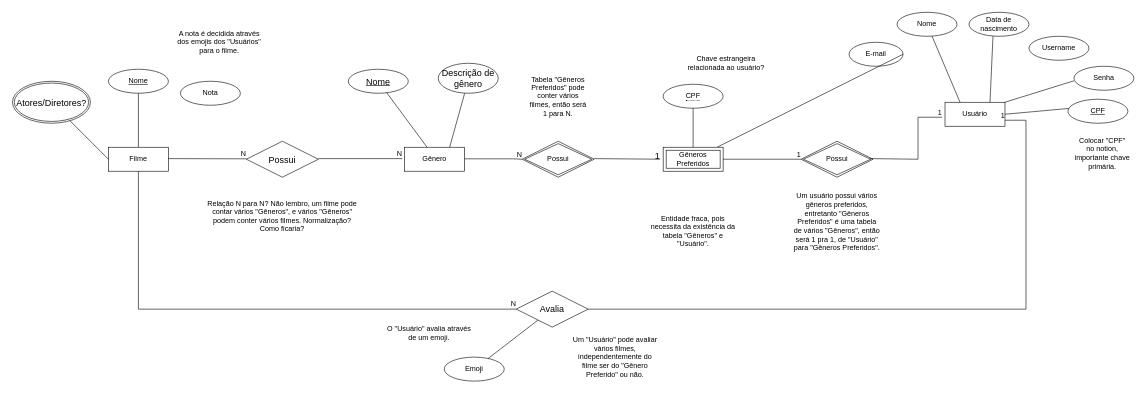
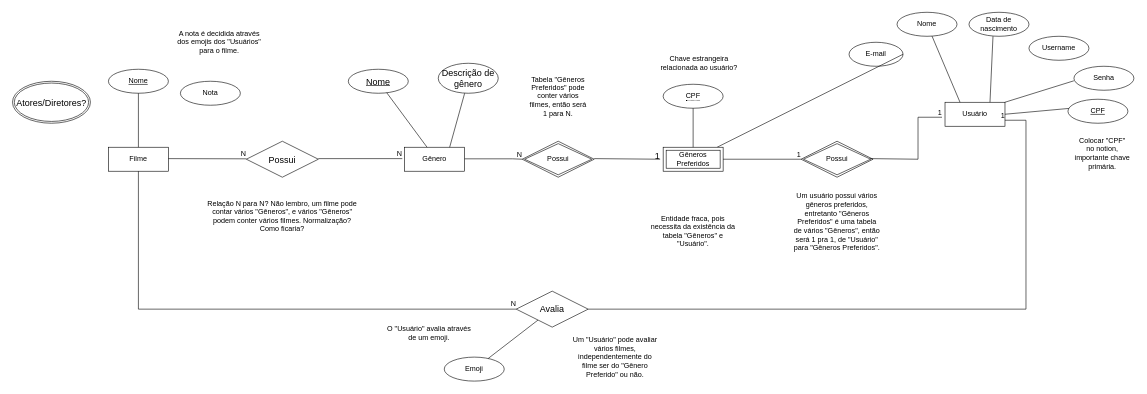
(726, 63) -> (699, 63)
(89, 140) -> none
